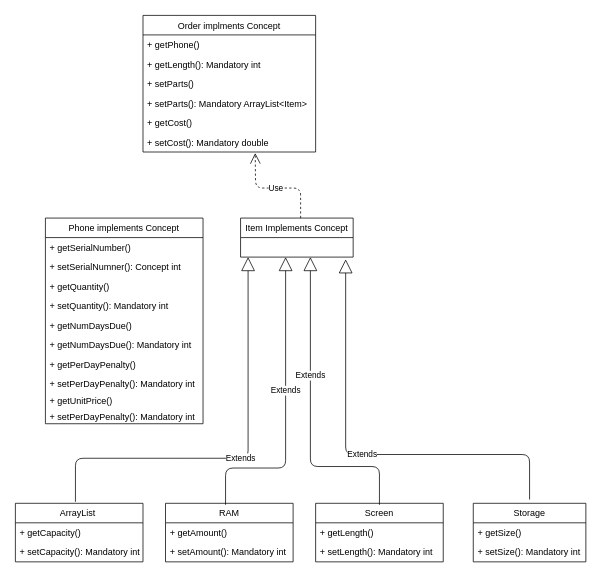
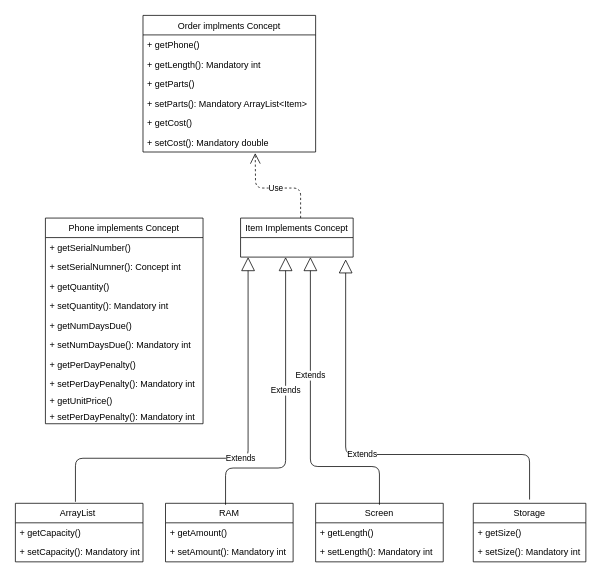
(176, 84) -> (176, 84)
(124, 345) -> (124, 345)
